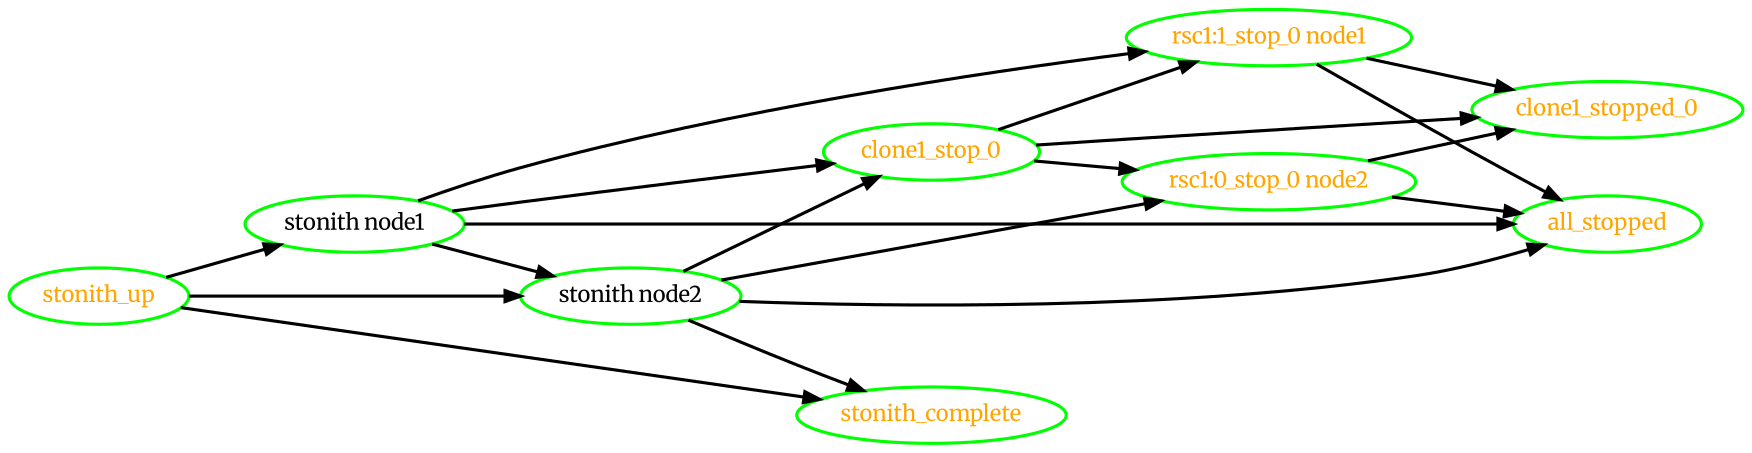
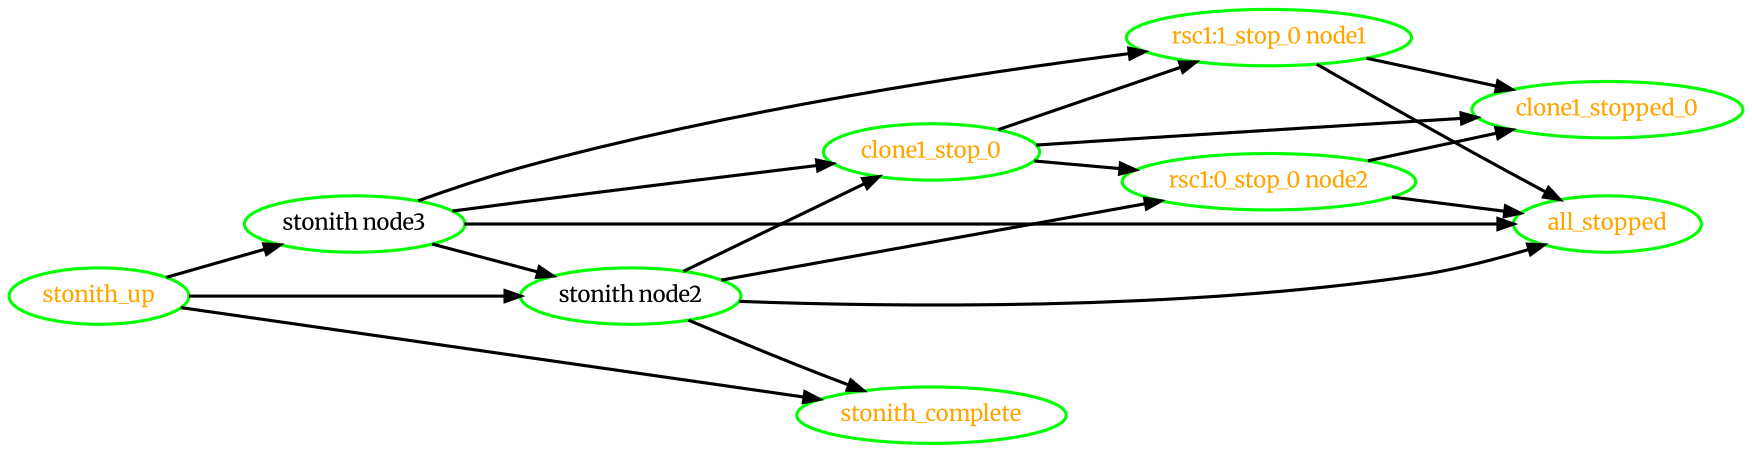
(355, 224) -> (355, 224)
